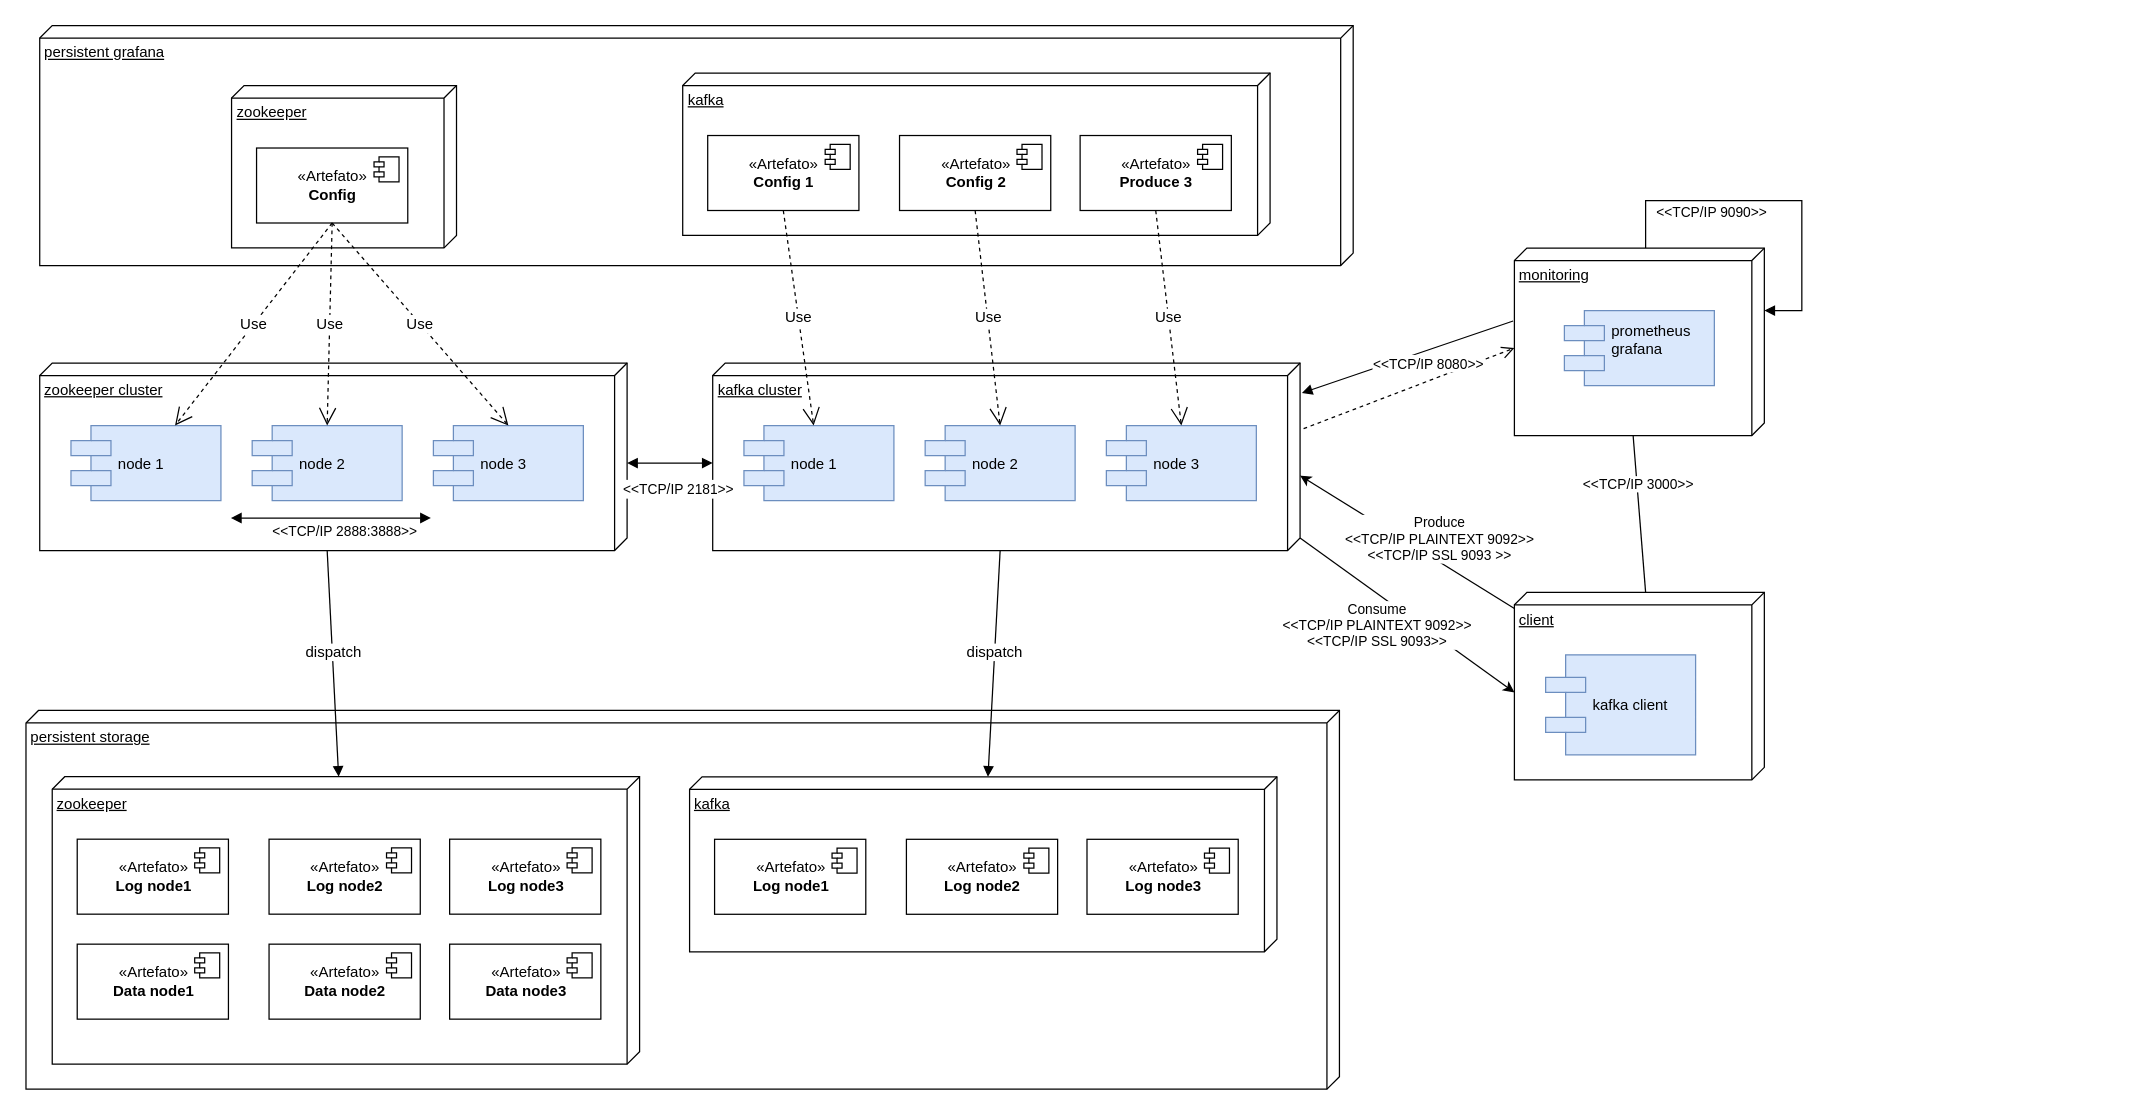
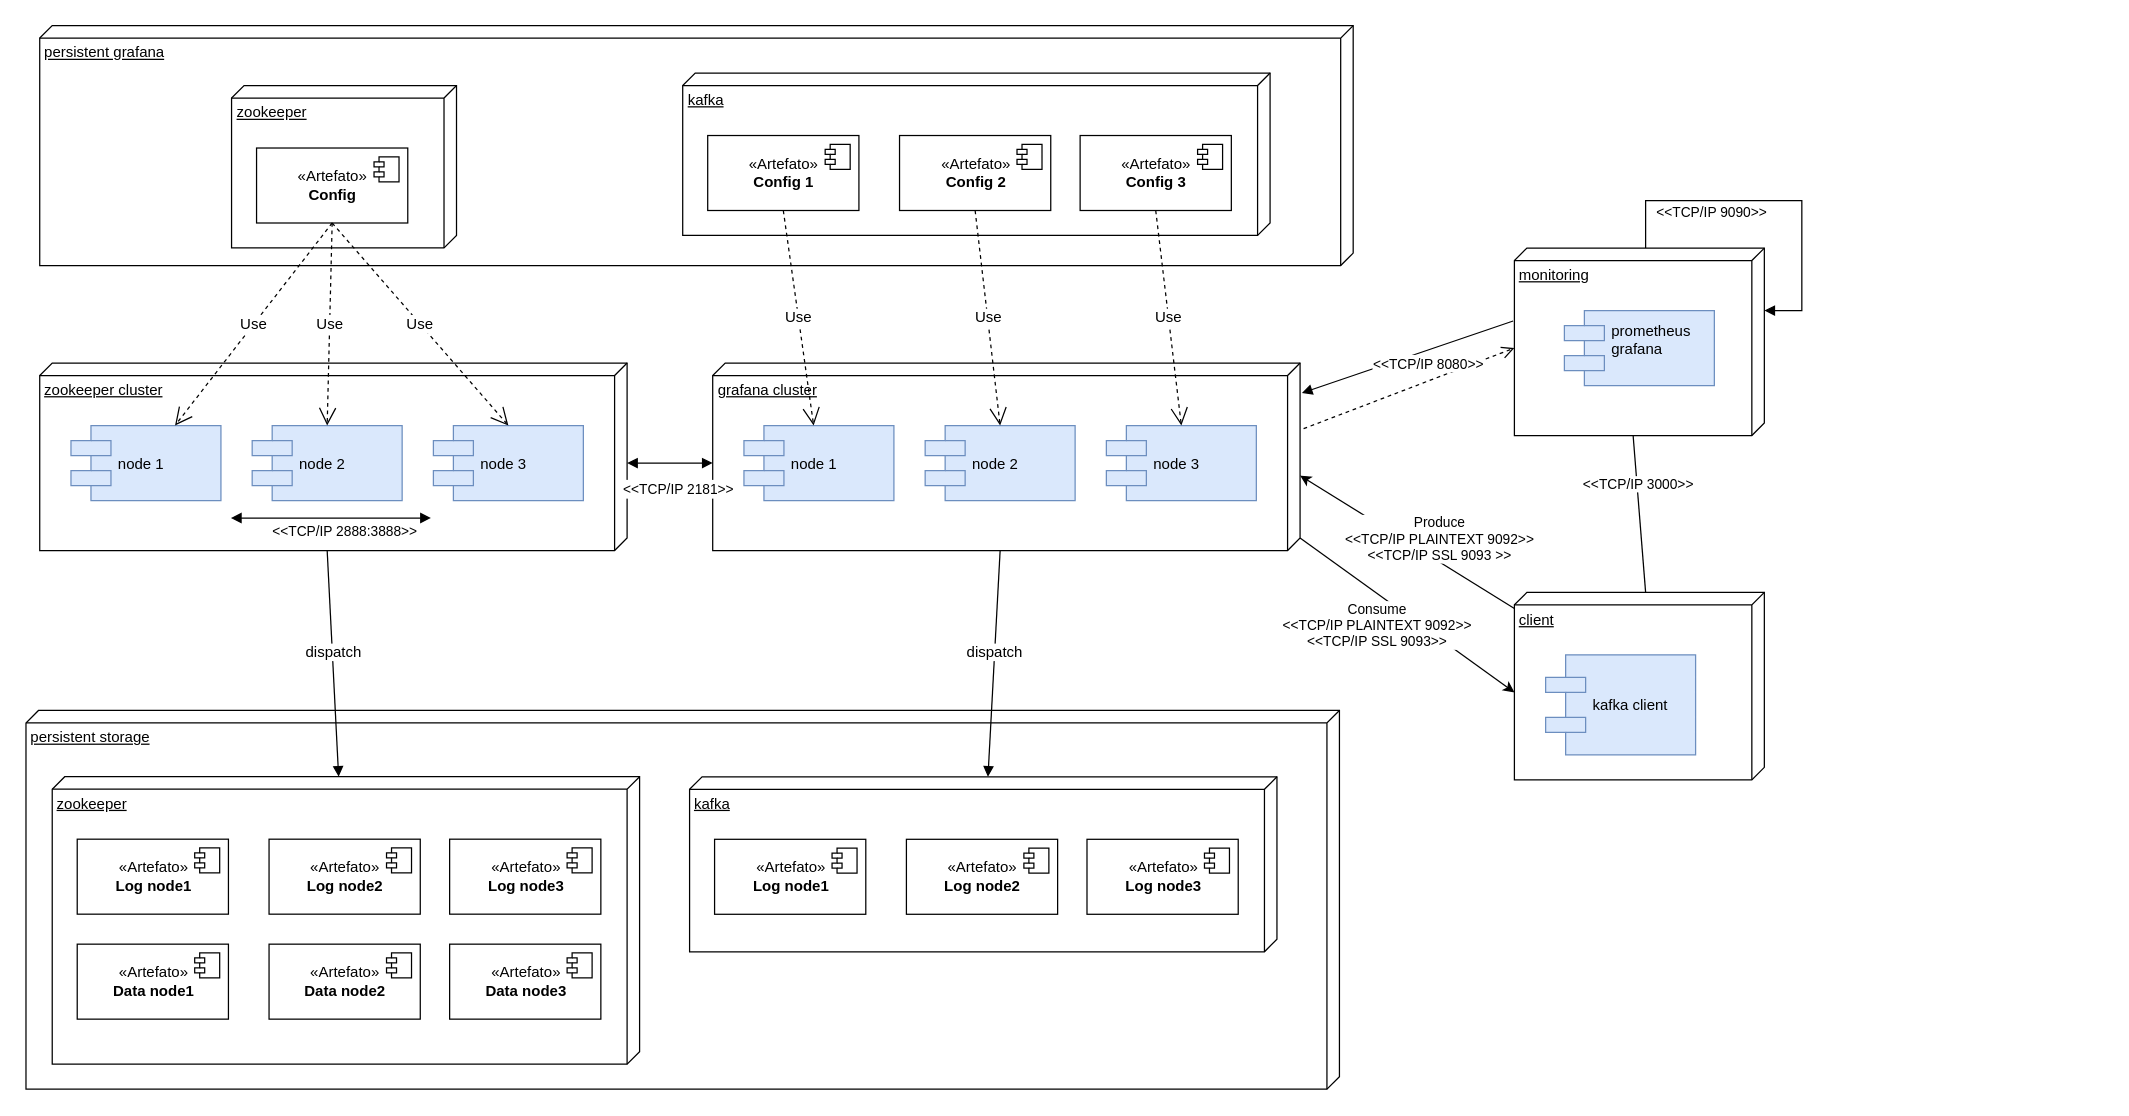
(1156, 173) -> (1156, 173)
(769, 391) -> (777, 391)
